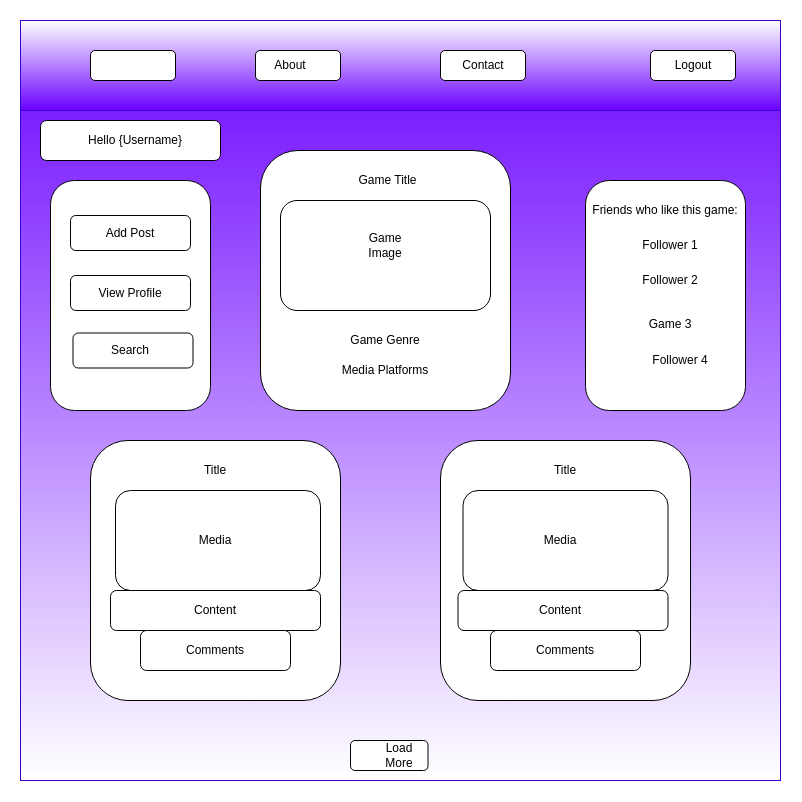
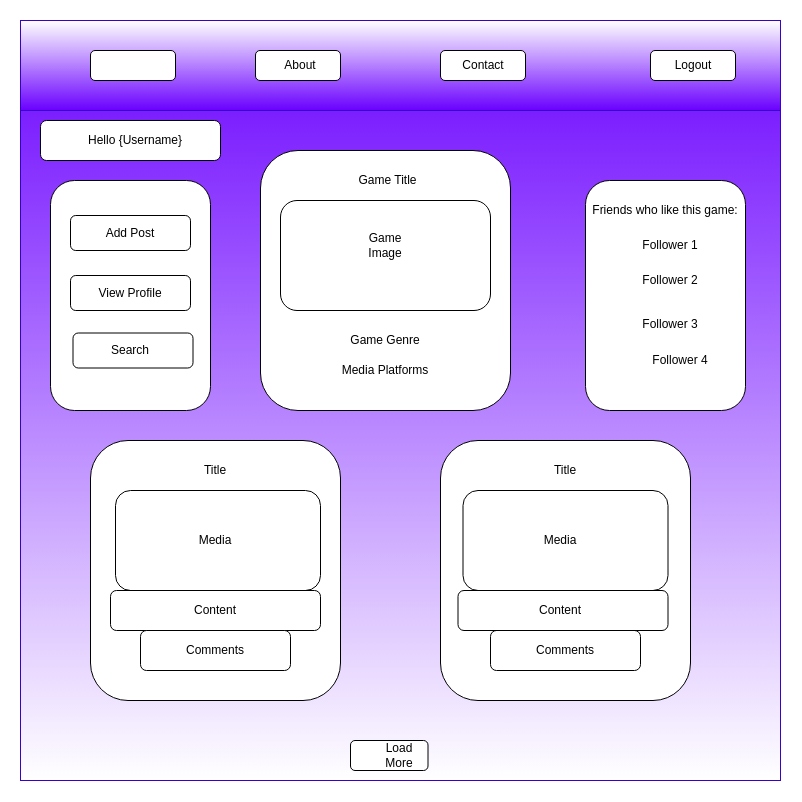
(291, 66) -> (301, 66)
(671, 325) -> (671, 325)
